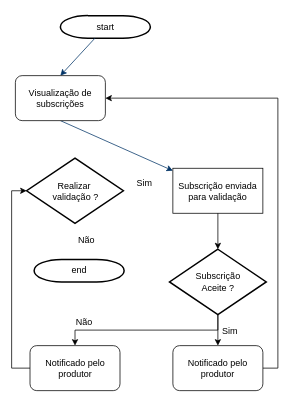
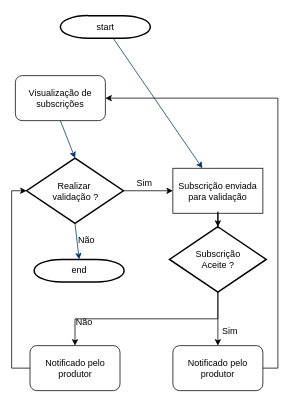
(79, 55) -> (156, 101)
(114, 144) -> (67, 136)
none -> (146, 191)
none -> (77, 238)
(218, 282) -> (218, 259)
